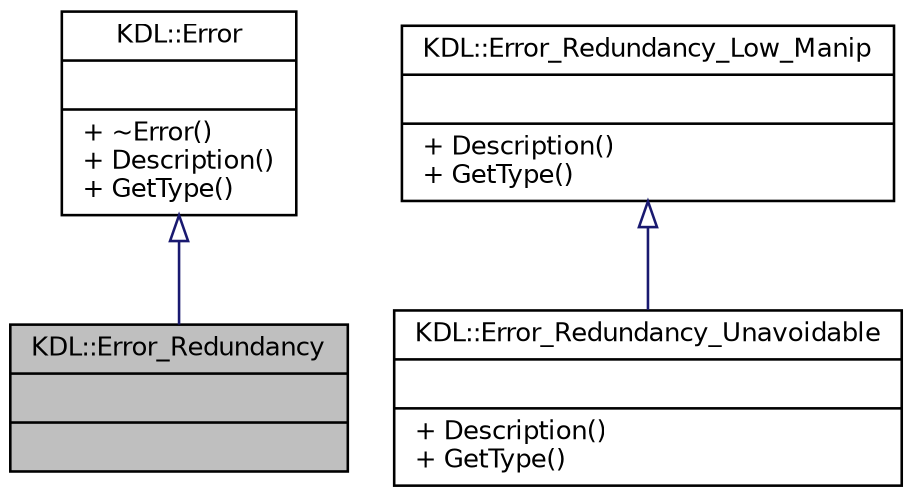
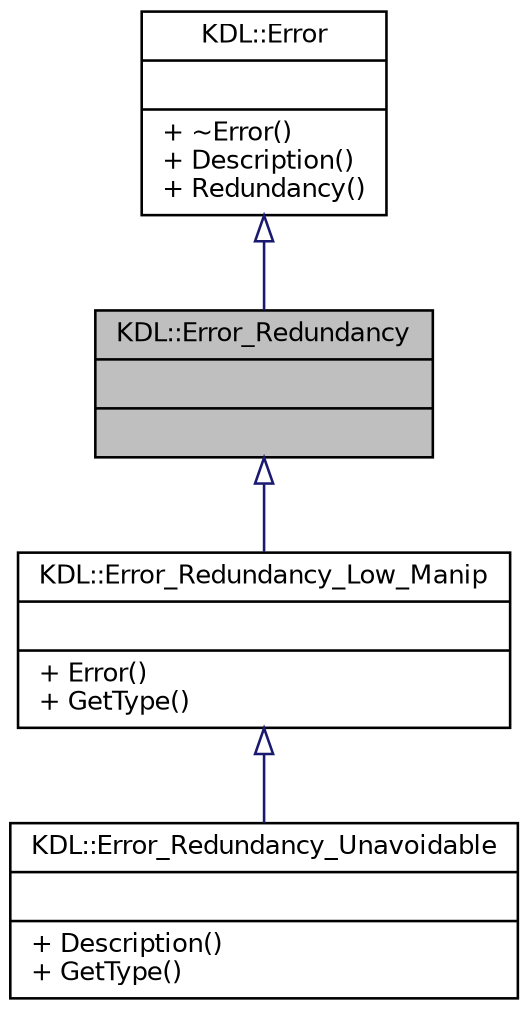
(519, 147) -> (94, 674)
(158, 189) -> (264, 189)
none -> (264, 518)
